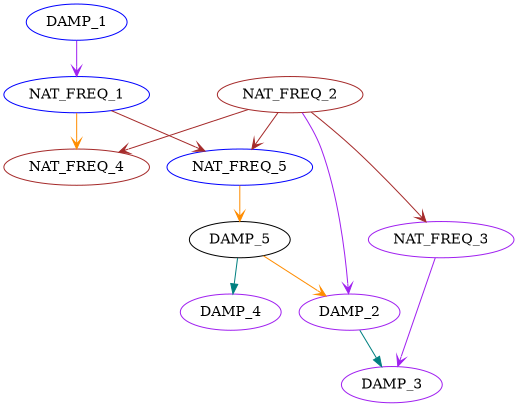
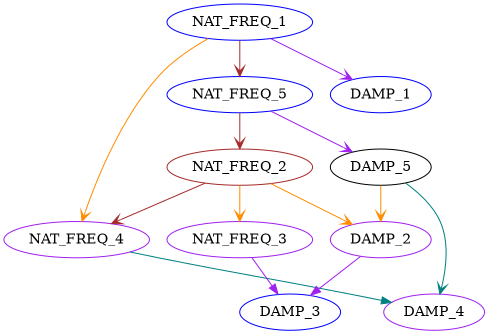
(77, 53) -> (307, 57)
(268, 127) -> (240, 126)
(367, 161) -> (240, 198)
(77, 167) -> (77, 240)
(335, 195) -> (307, 202)
(240, 198) -> (307, 129)
(236, 271) -> (442, 227)
none -> (256, 276)
(418, 307) -> (262, 271)
(368, 344) -> (340, 273)
(392, 385) -> (290, 312)
